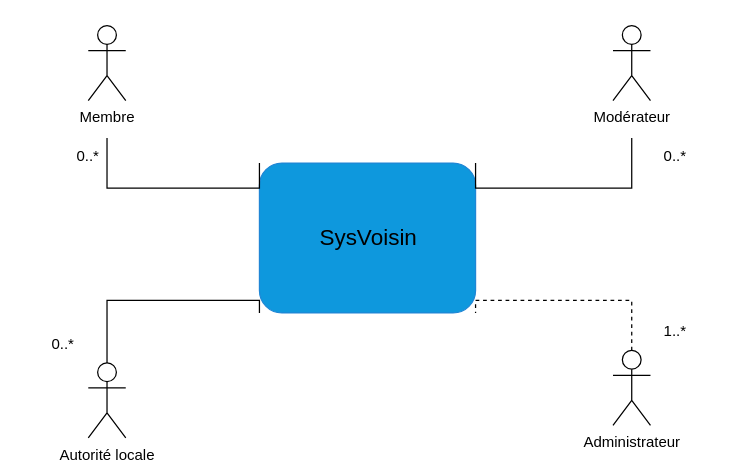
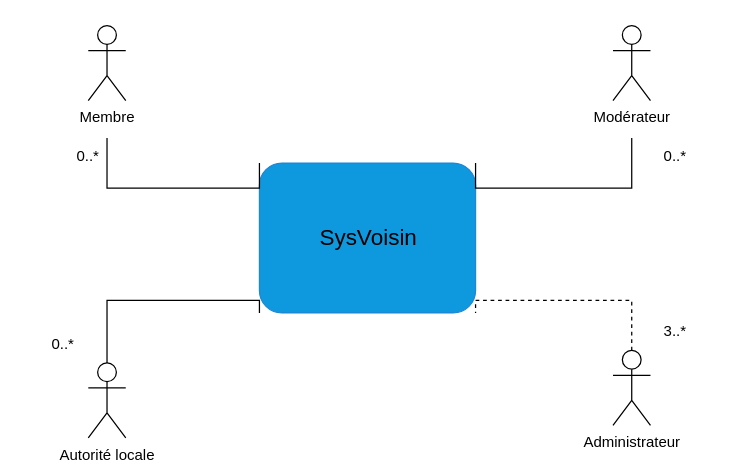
(676, 332) -> (676, 332)
